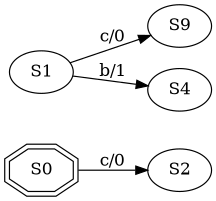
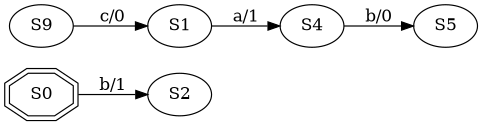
none -> (446, 26)
(105, 51) -> (104, 26)
(113, 72) -> (246, 17)
(113, 161) -> (113, 86)
